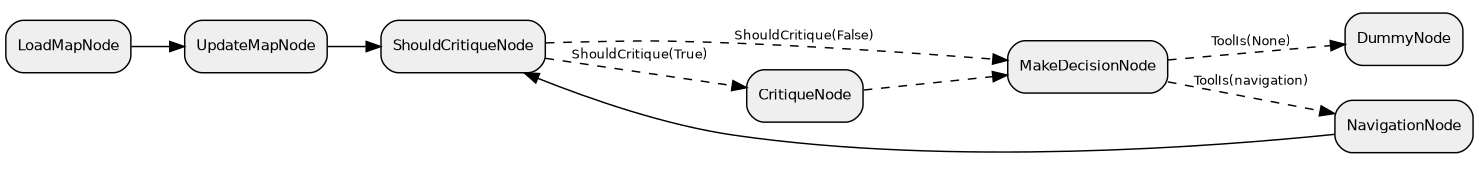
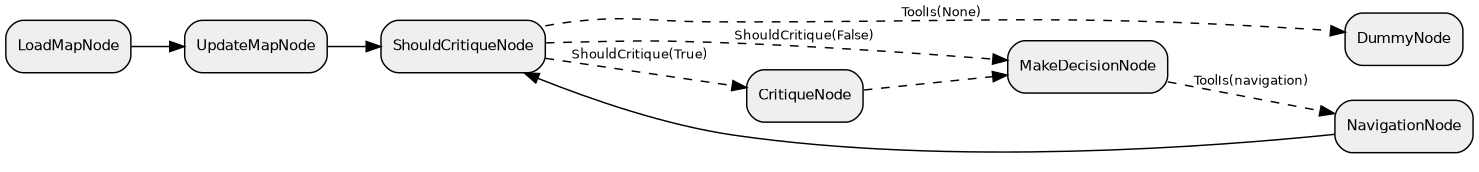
(1249, 53) -> (938, 20)
